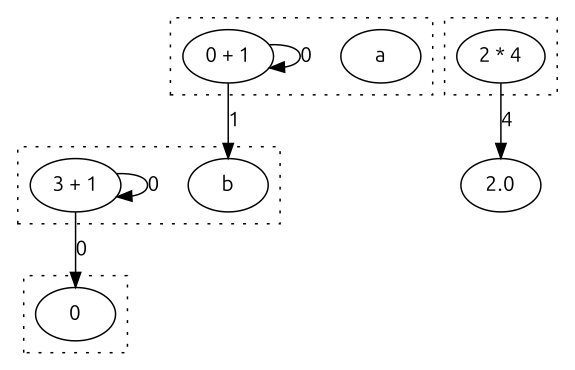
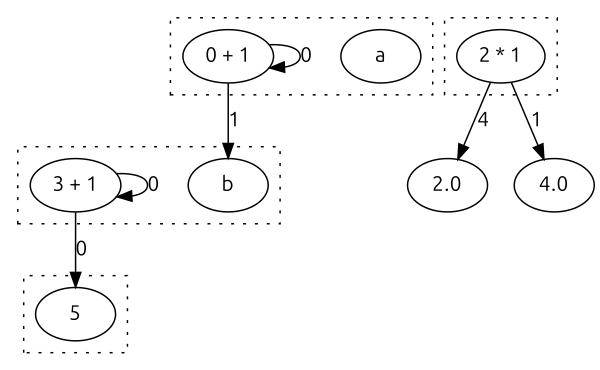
(501, 56) -> (501, 56)
none -> (554, 185)
(76, 314) -> (76, 314)
